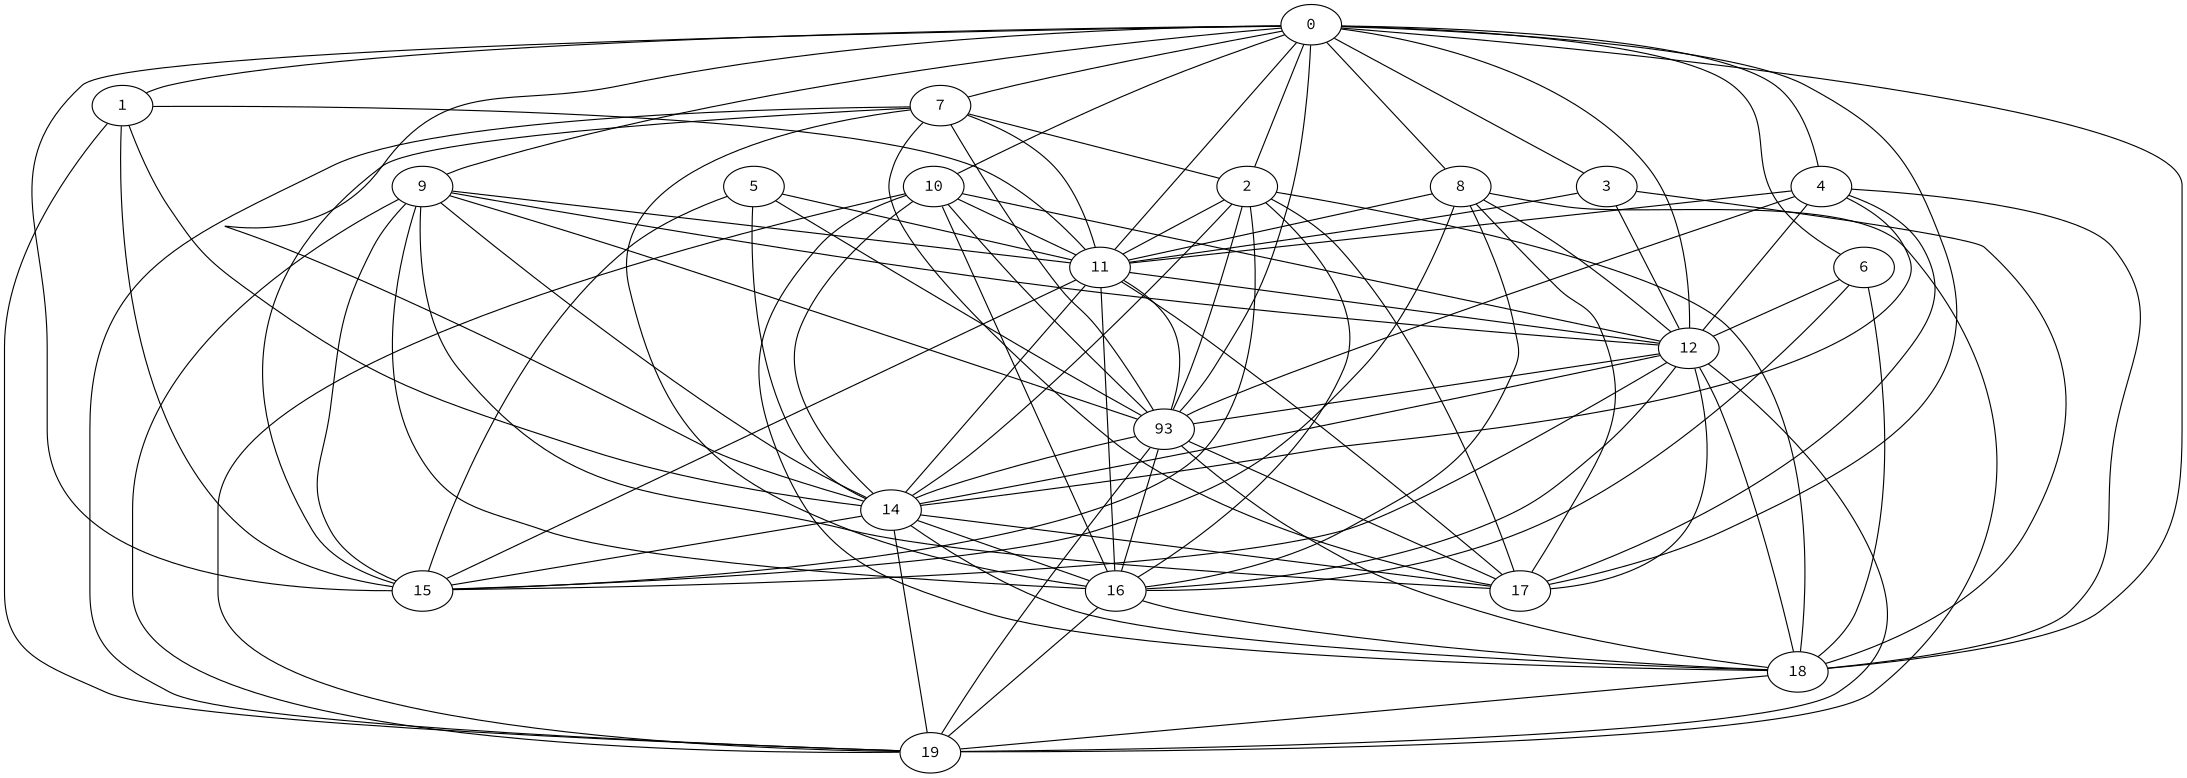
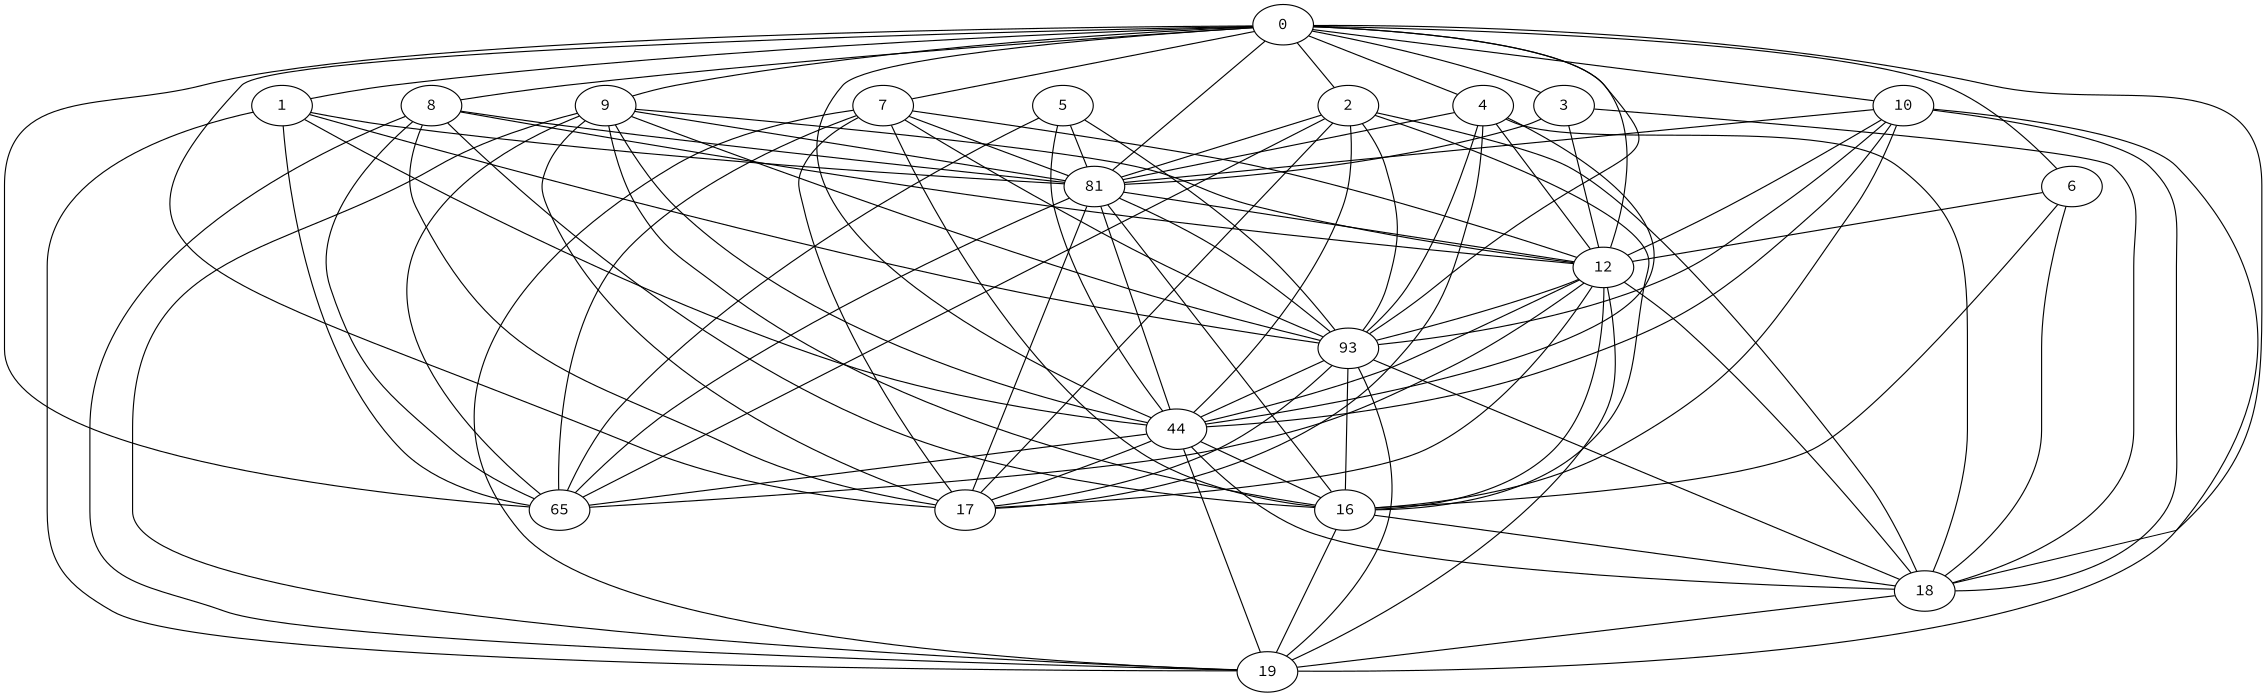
(1094, 146) -> (1315, 180)
none -> (785, 240)
(1100, 267) -> (1094, 187)
(891, 510) -> (1176, 429)
(422, 591) -> (560, 510)
